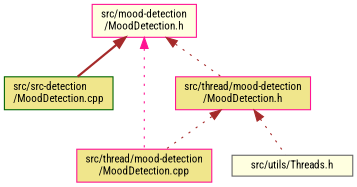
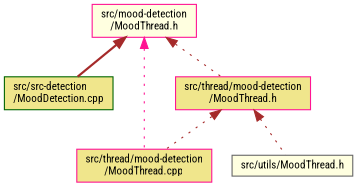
(144, 21) -> (144, 21)
(243, 93) -> (243, 93)
(144, 166) -> (144, 166)
(292, 166) -> (292, 166)
